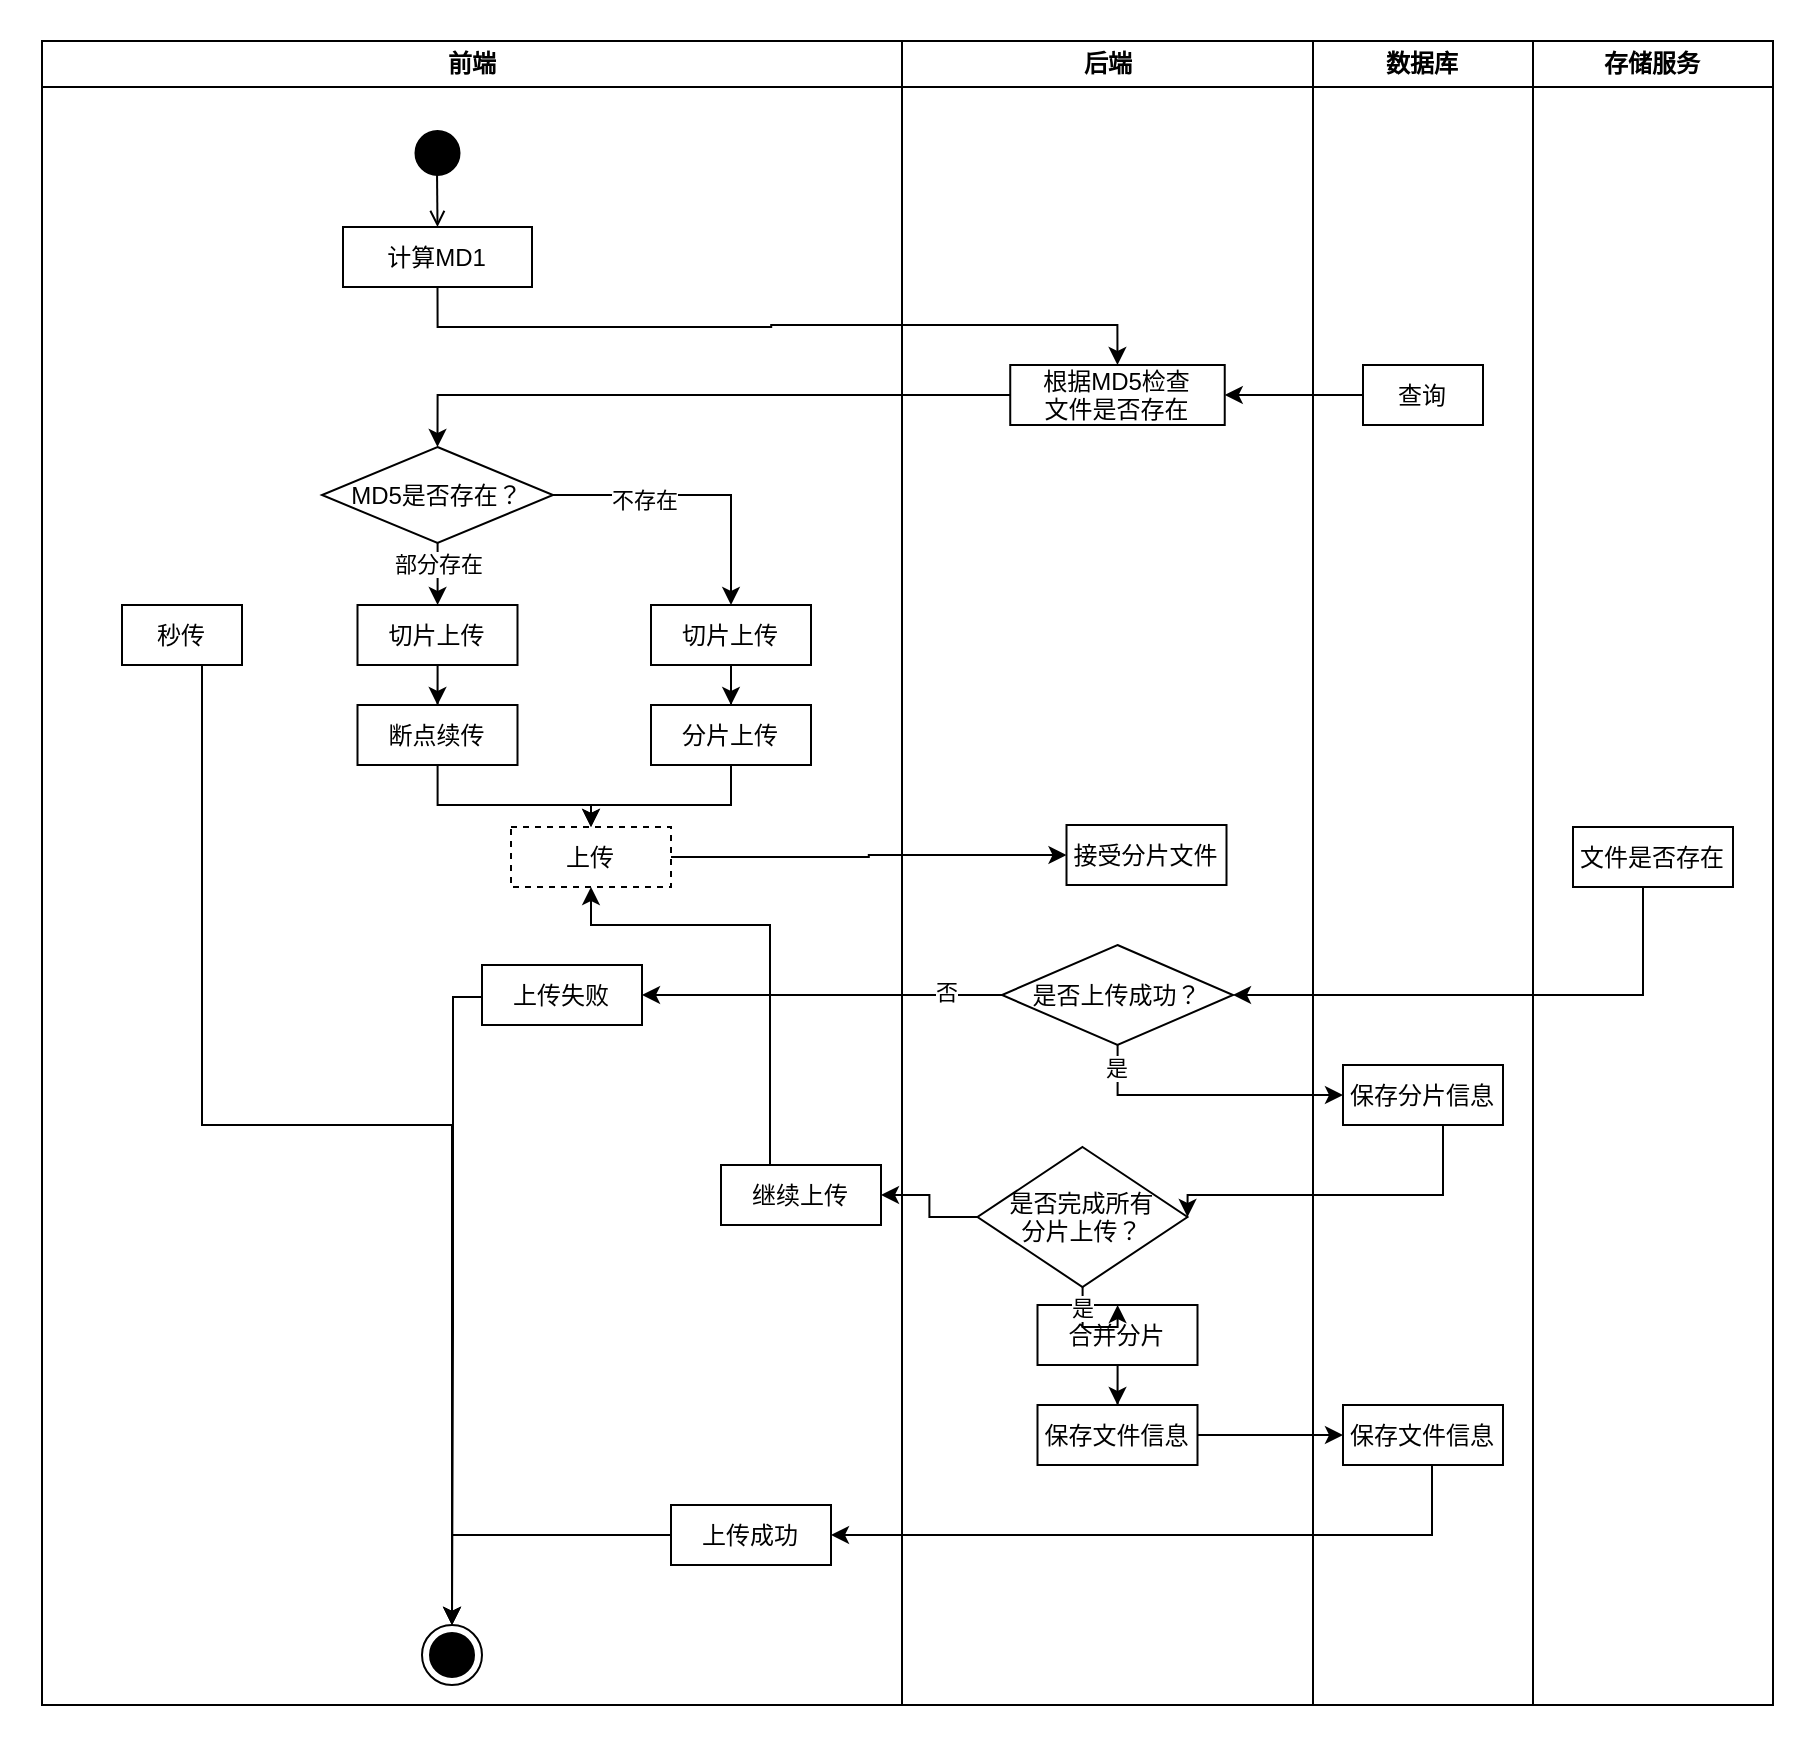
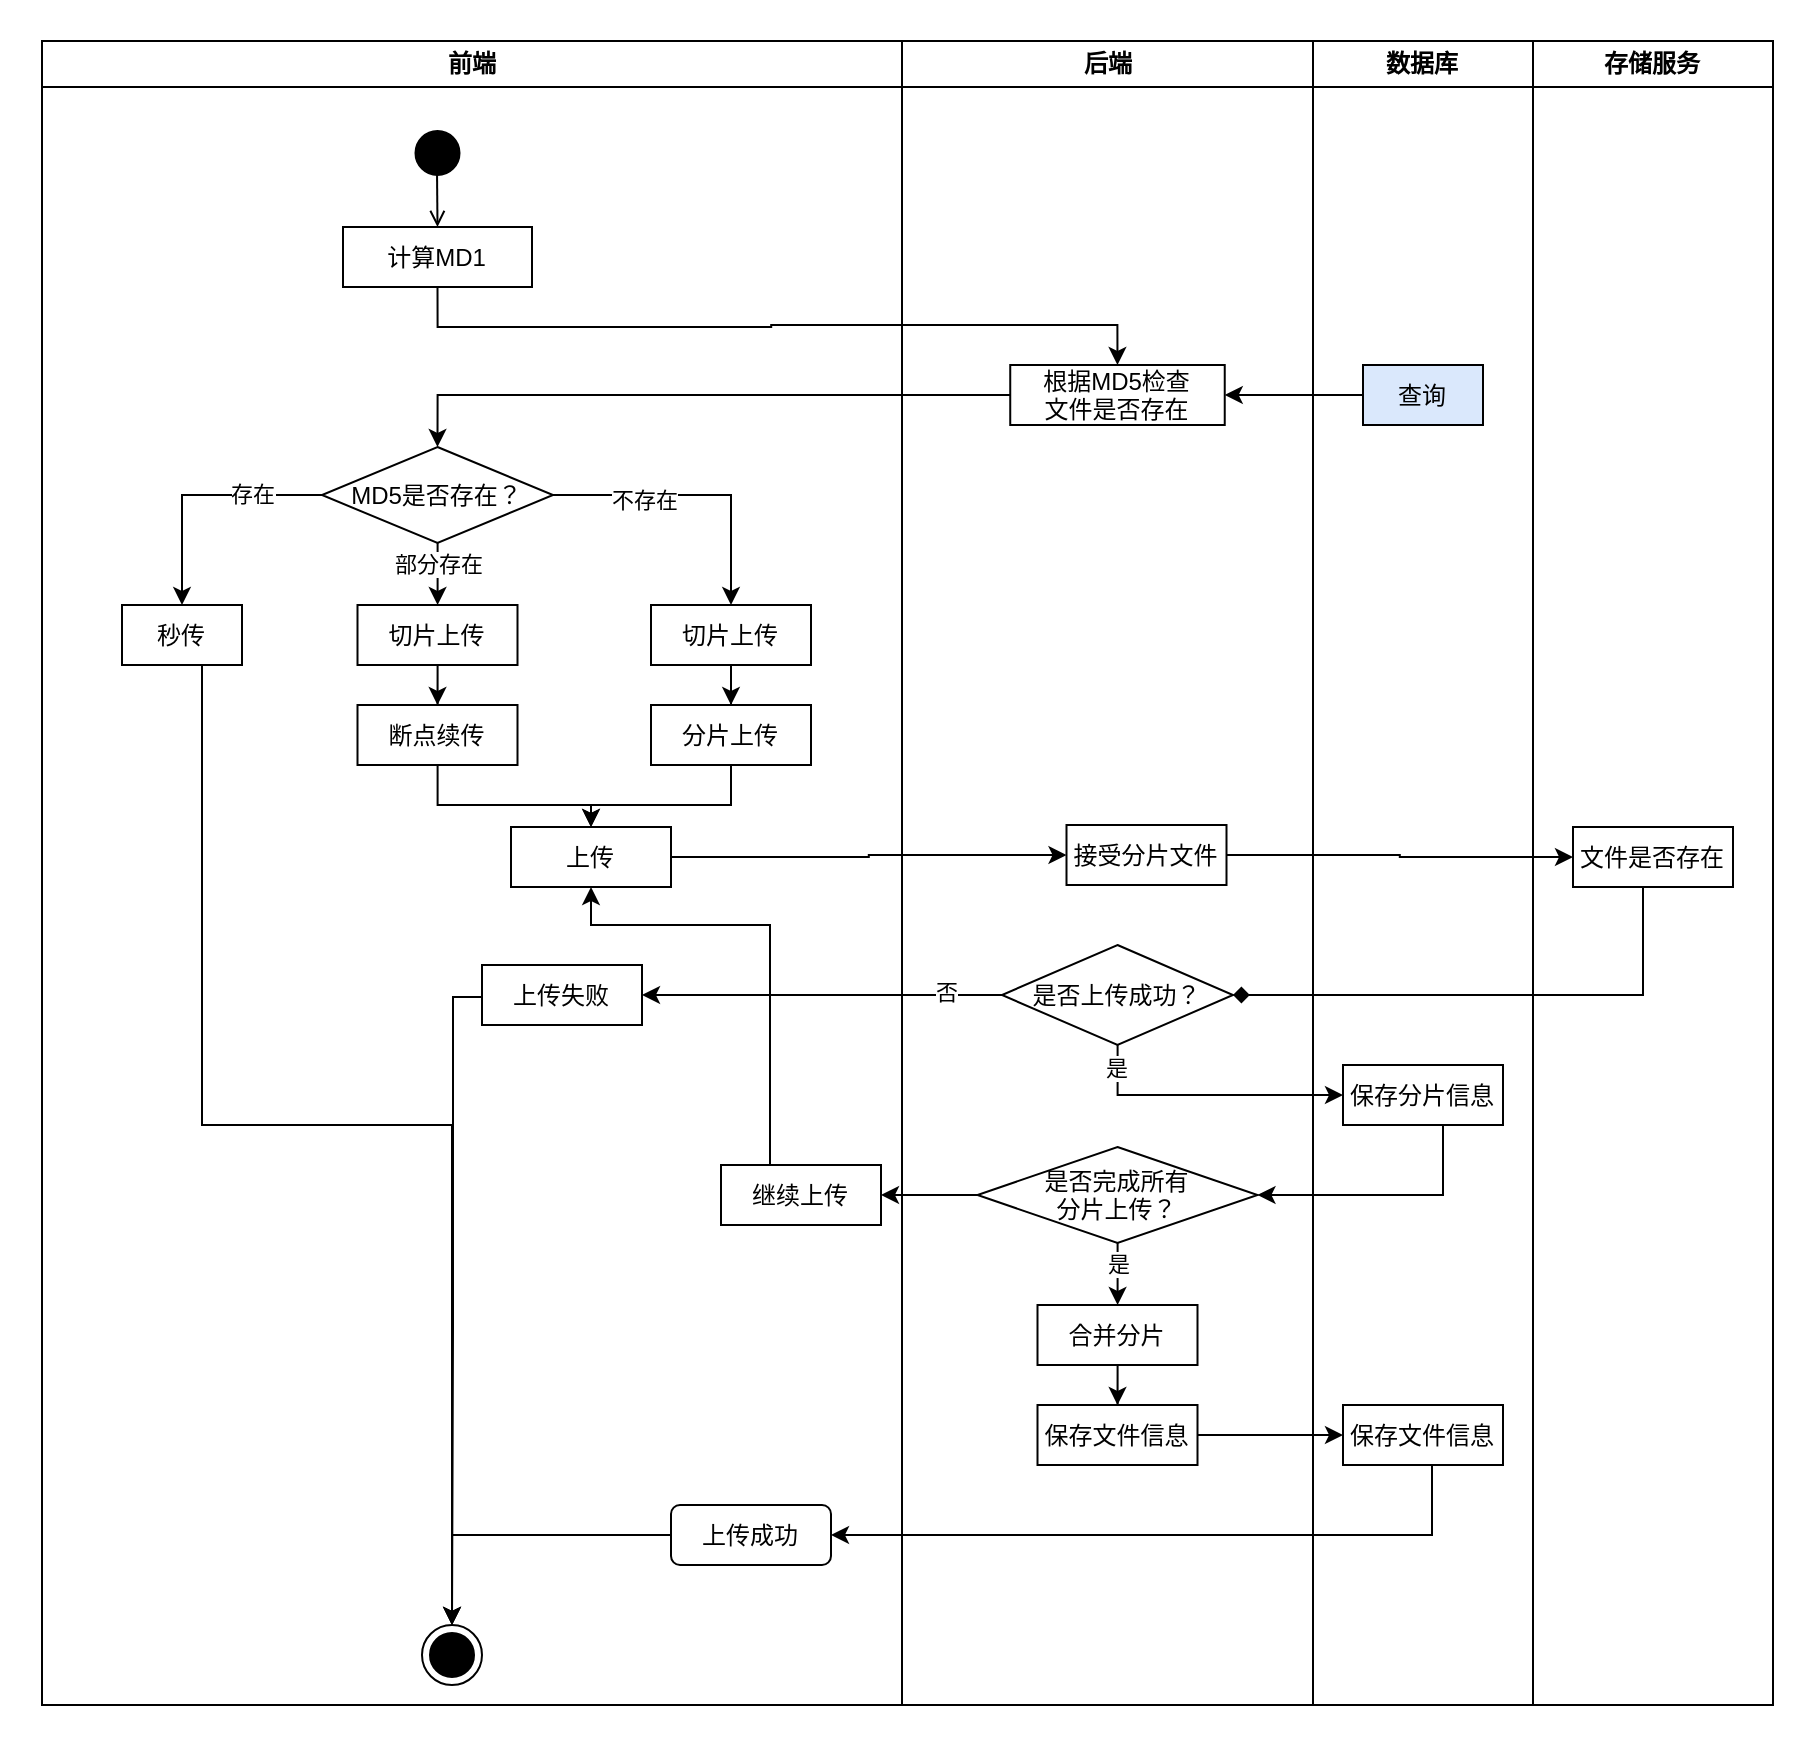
(1423, 395) -> (1423, 395)
none -> (204, 495)
(591, 857) -> (591, 857)
none -> (1422, 857)
(1248, 995) -> (1249, 995)
(1083, 1217) -> (1118, 1195)
(751, 1535) -> (751, 1535)
